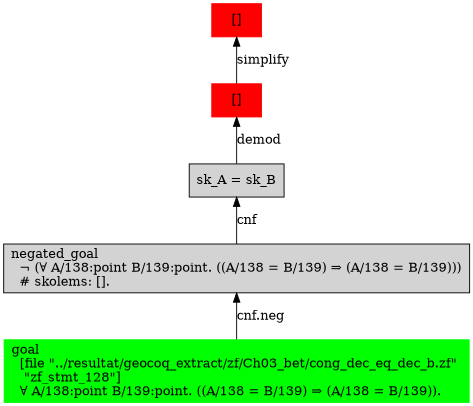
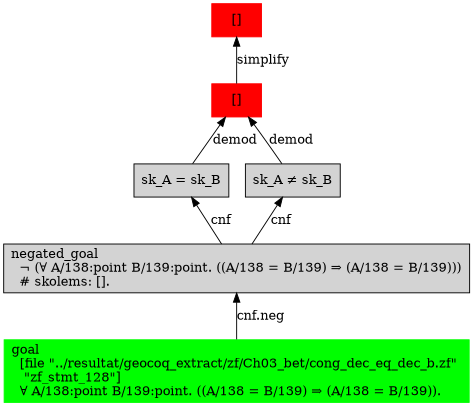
none -> (293, 180)
